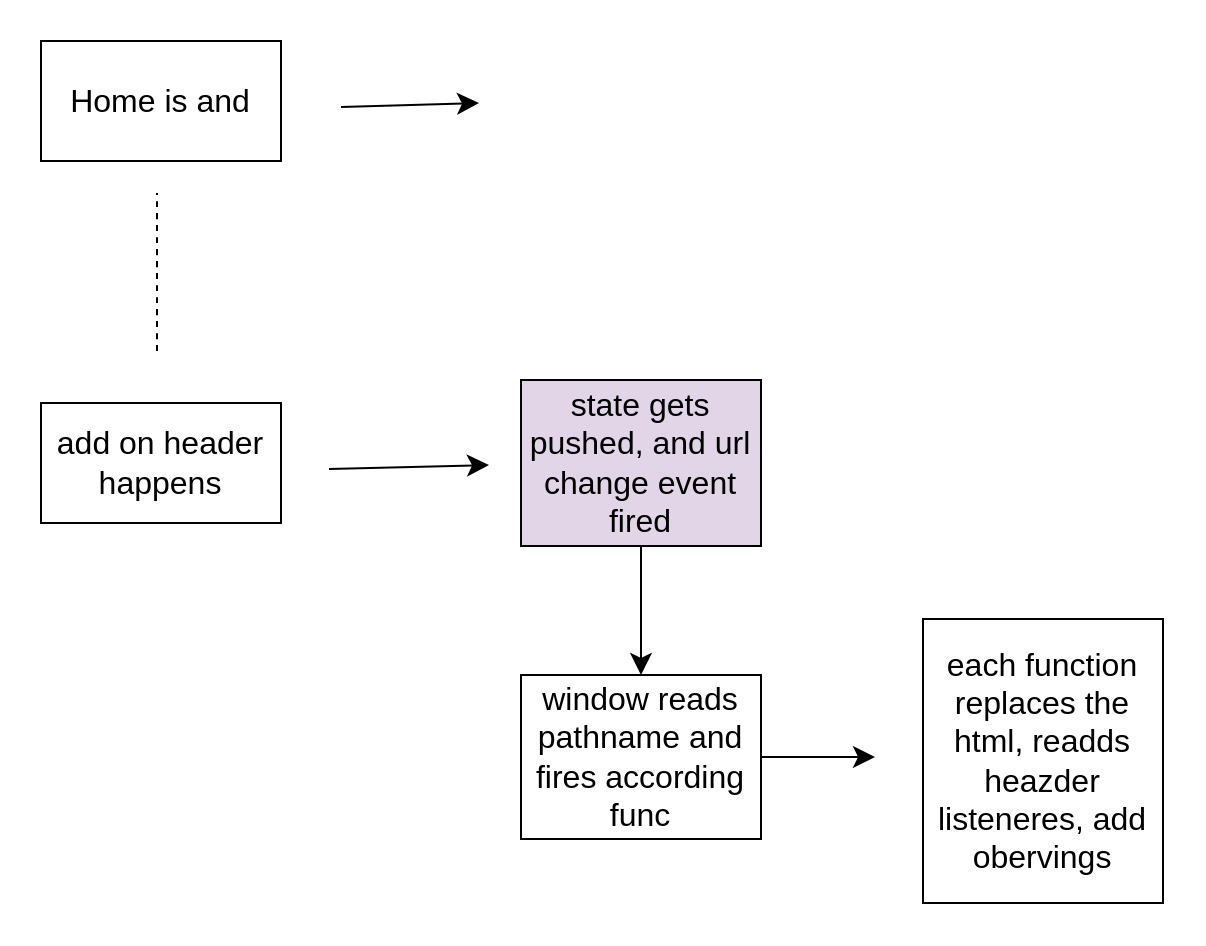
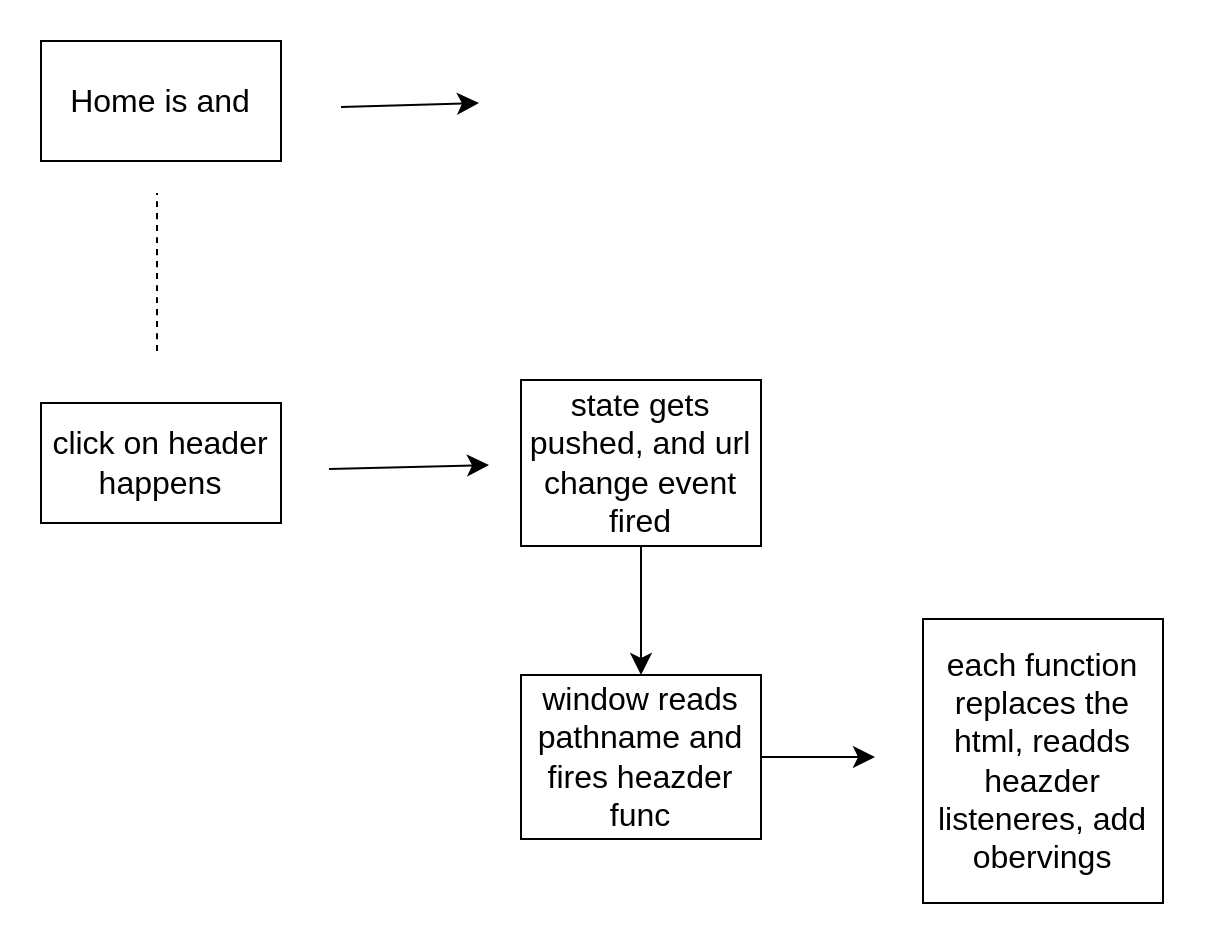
(161, 463) -> (161, 463)
(641, 463) -> (641, 463)
(641, 757) -> (641, 757)
